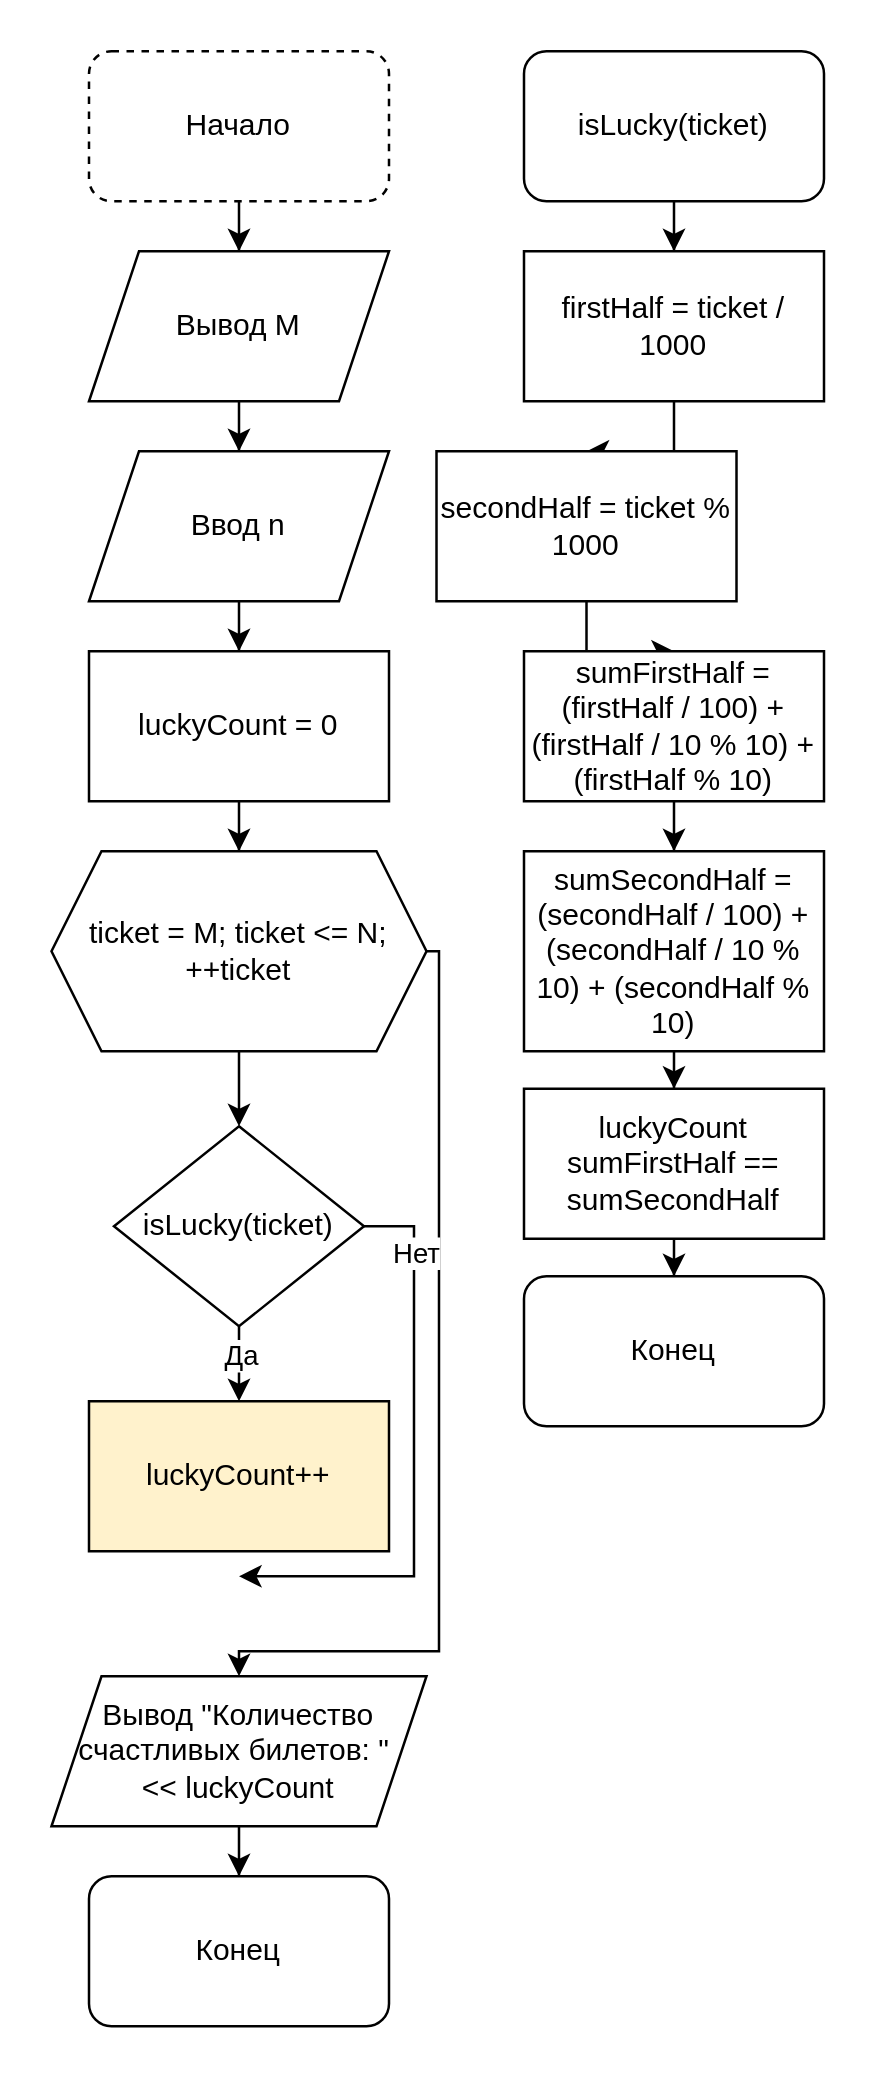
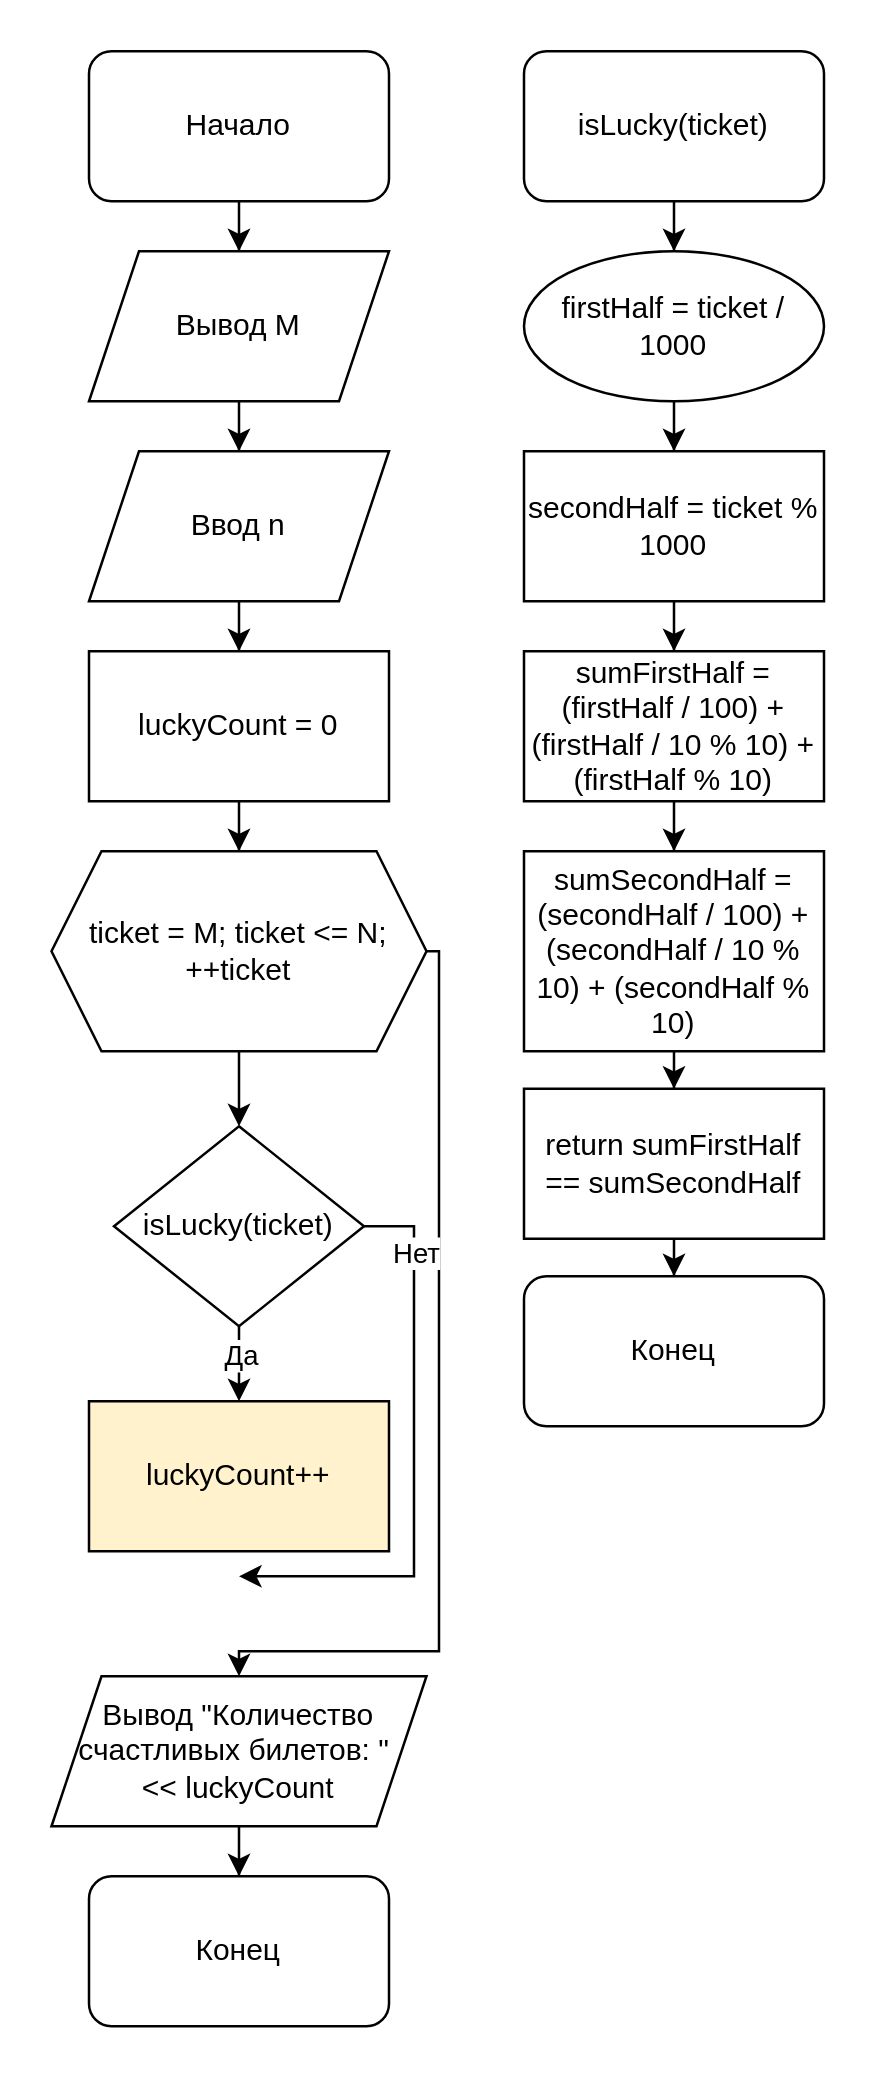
(239, 126) -> (239, 126)
(674, 326) -> (674, 326)
(586, 526) -> (674, 526)
(674, 1164) -> (674, 1164)
